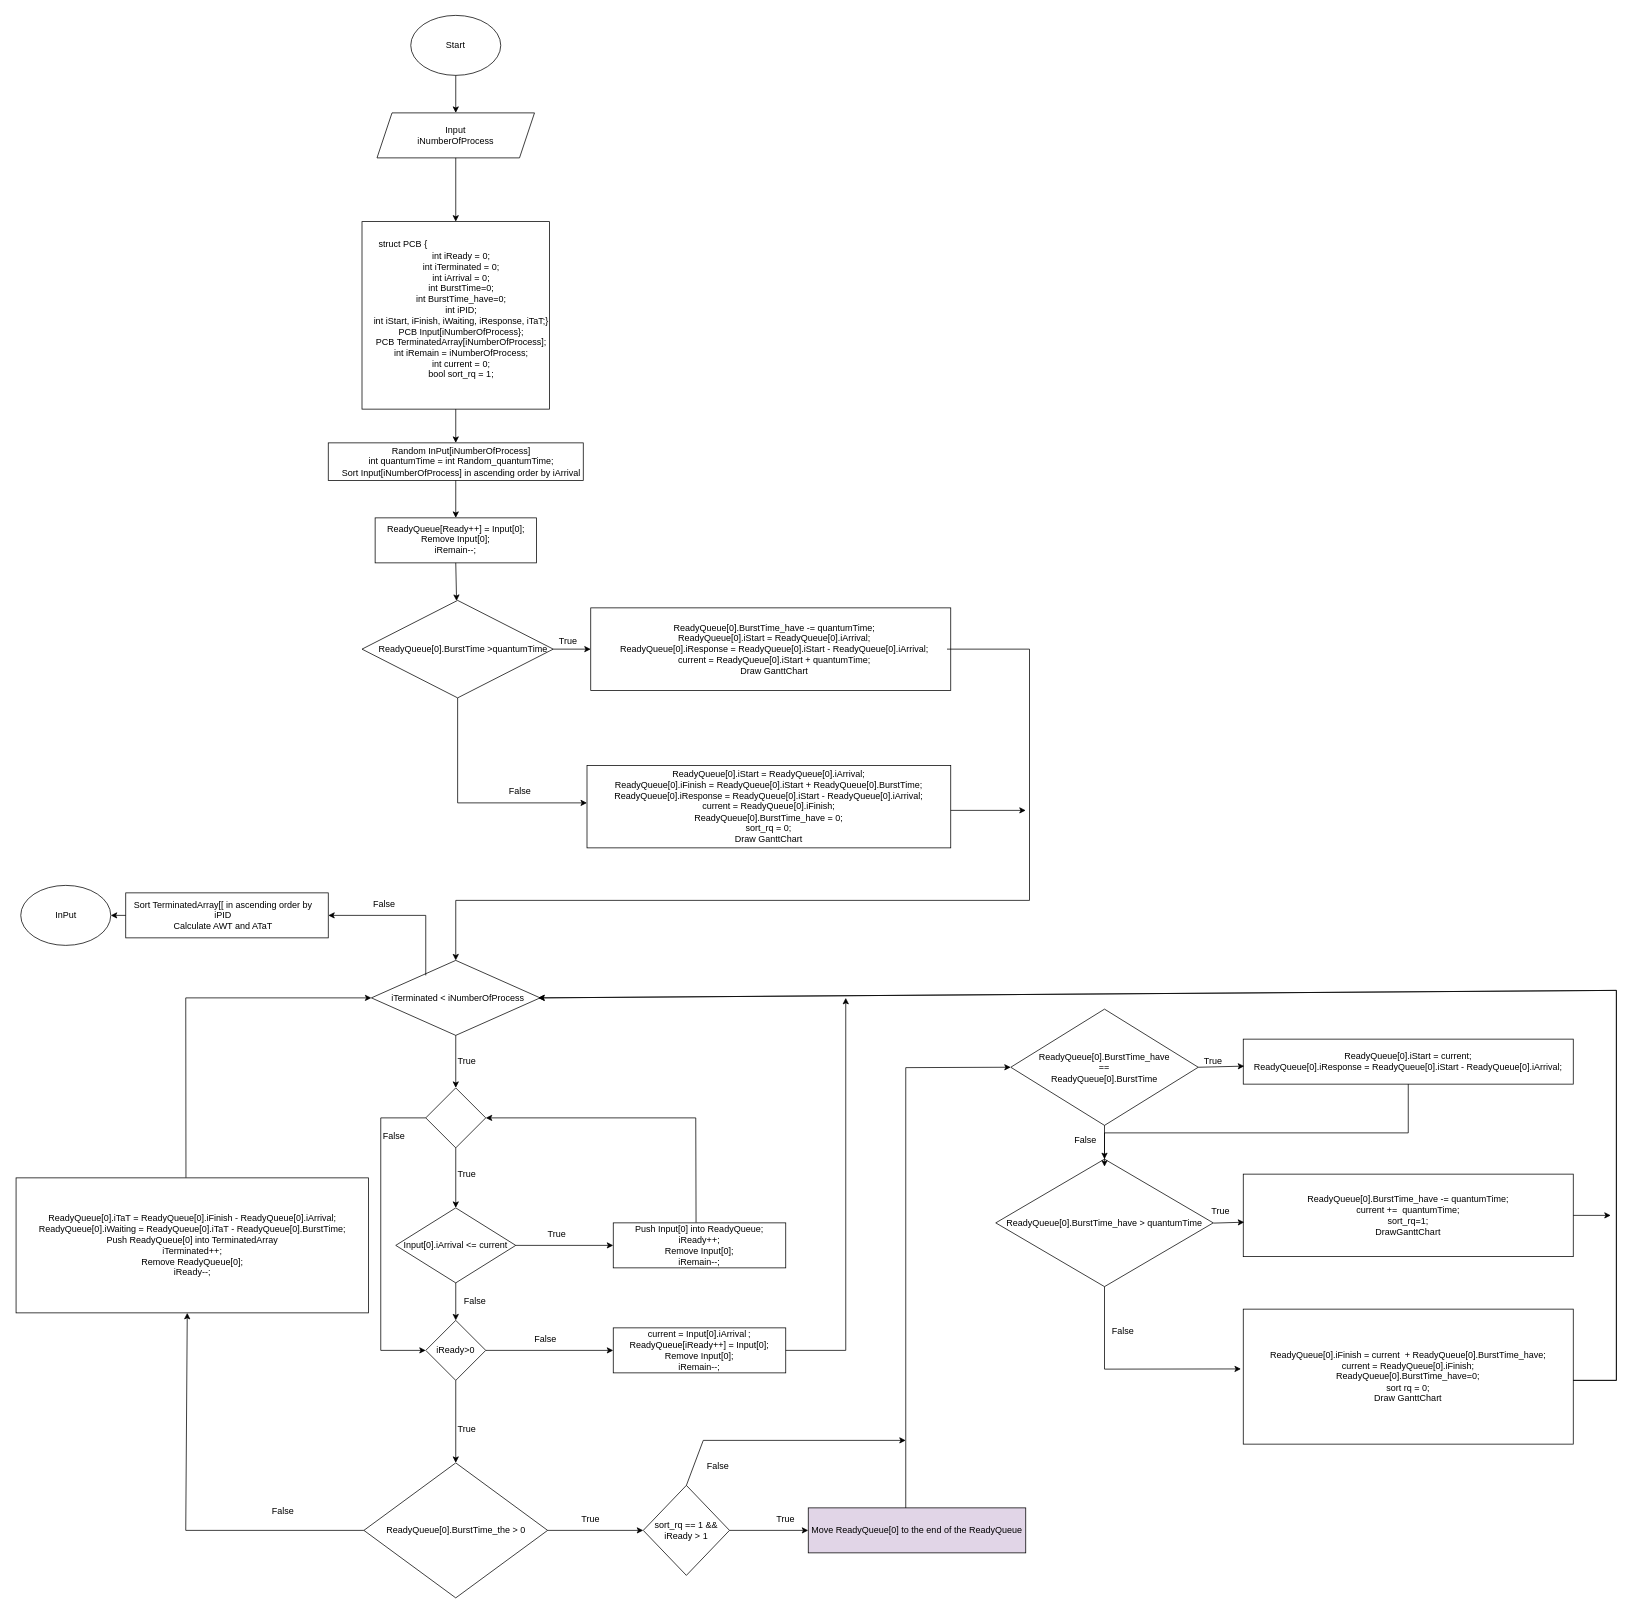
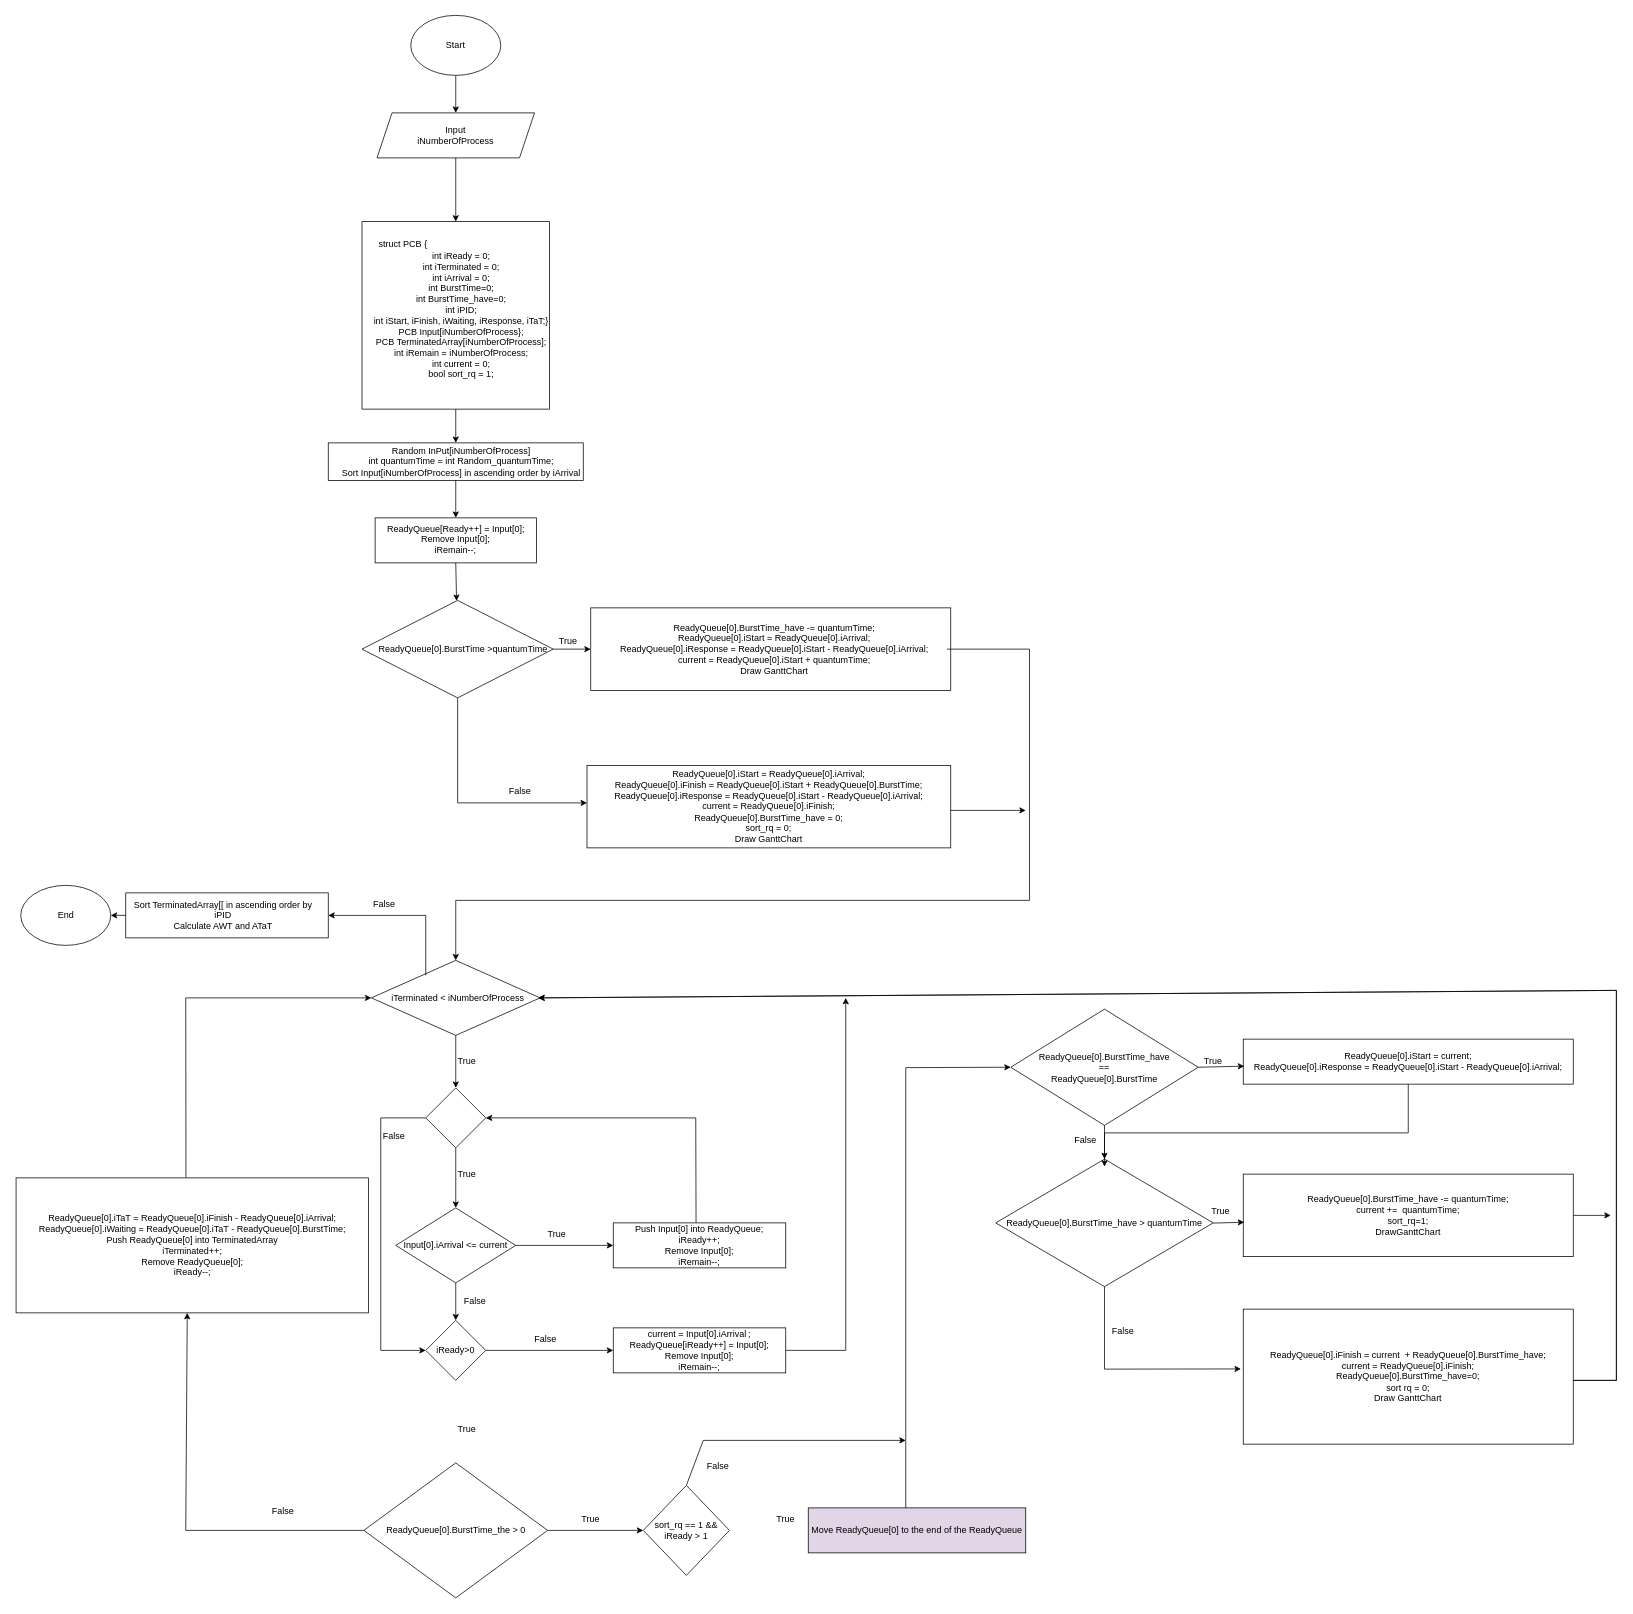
(66, 915) -> (66, 915)
(456, 1419) -> none
(766, 1530) -> none
